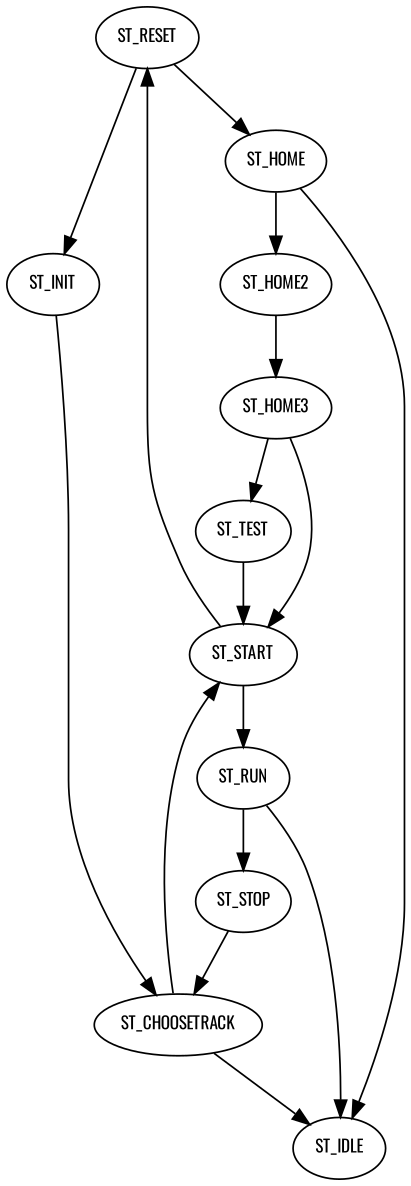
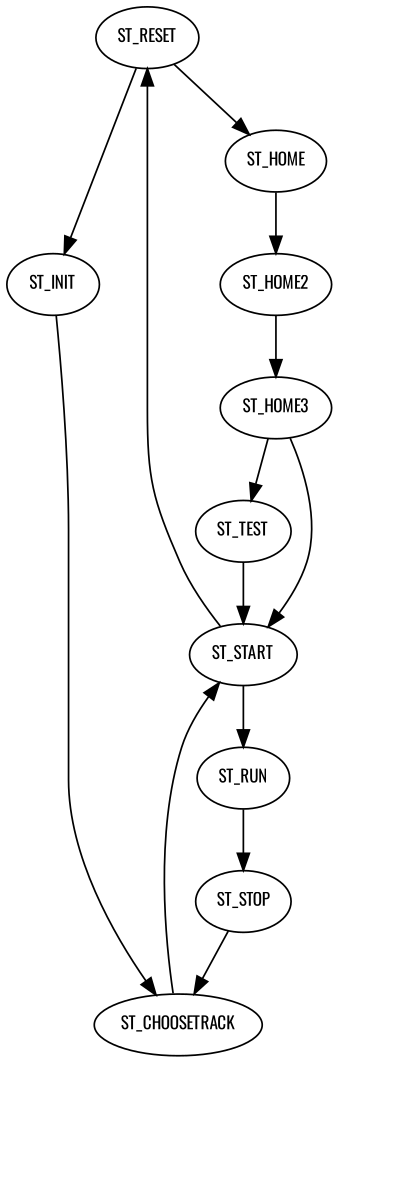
(339, 1148) -> none
